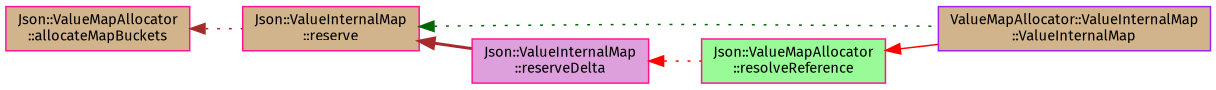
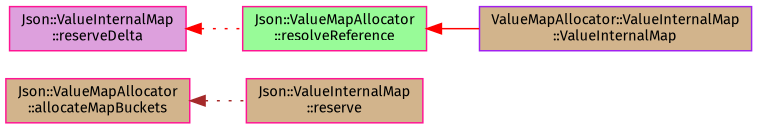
(686, 24) -> none
(453, 46) -> none
